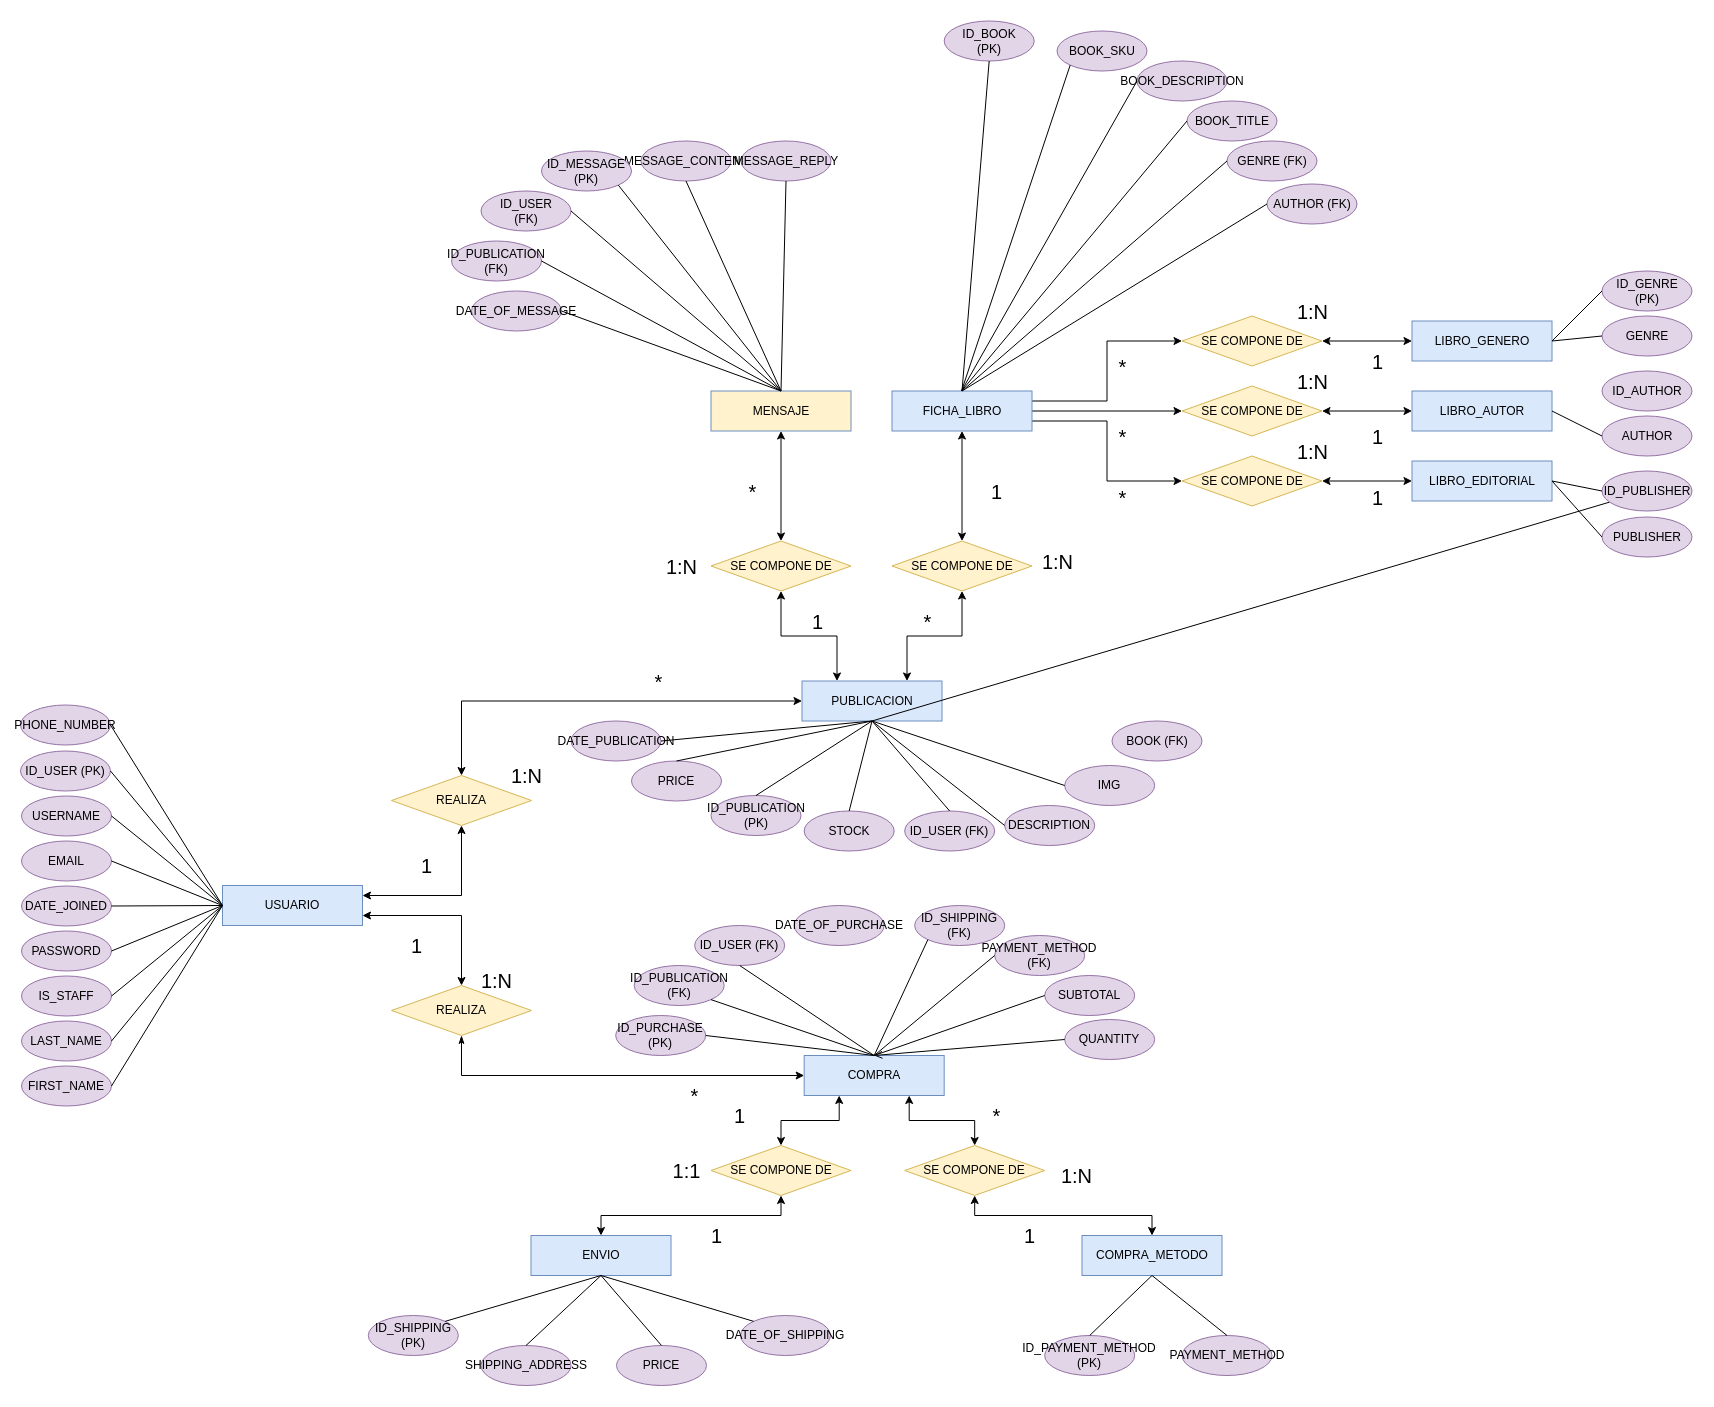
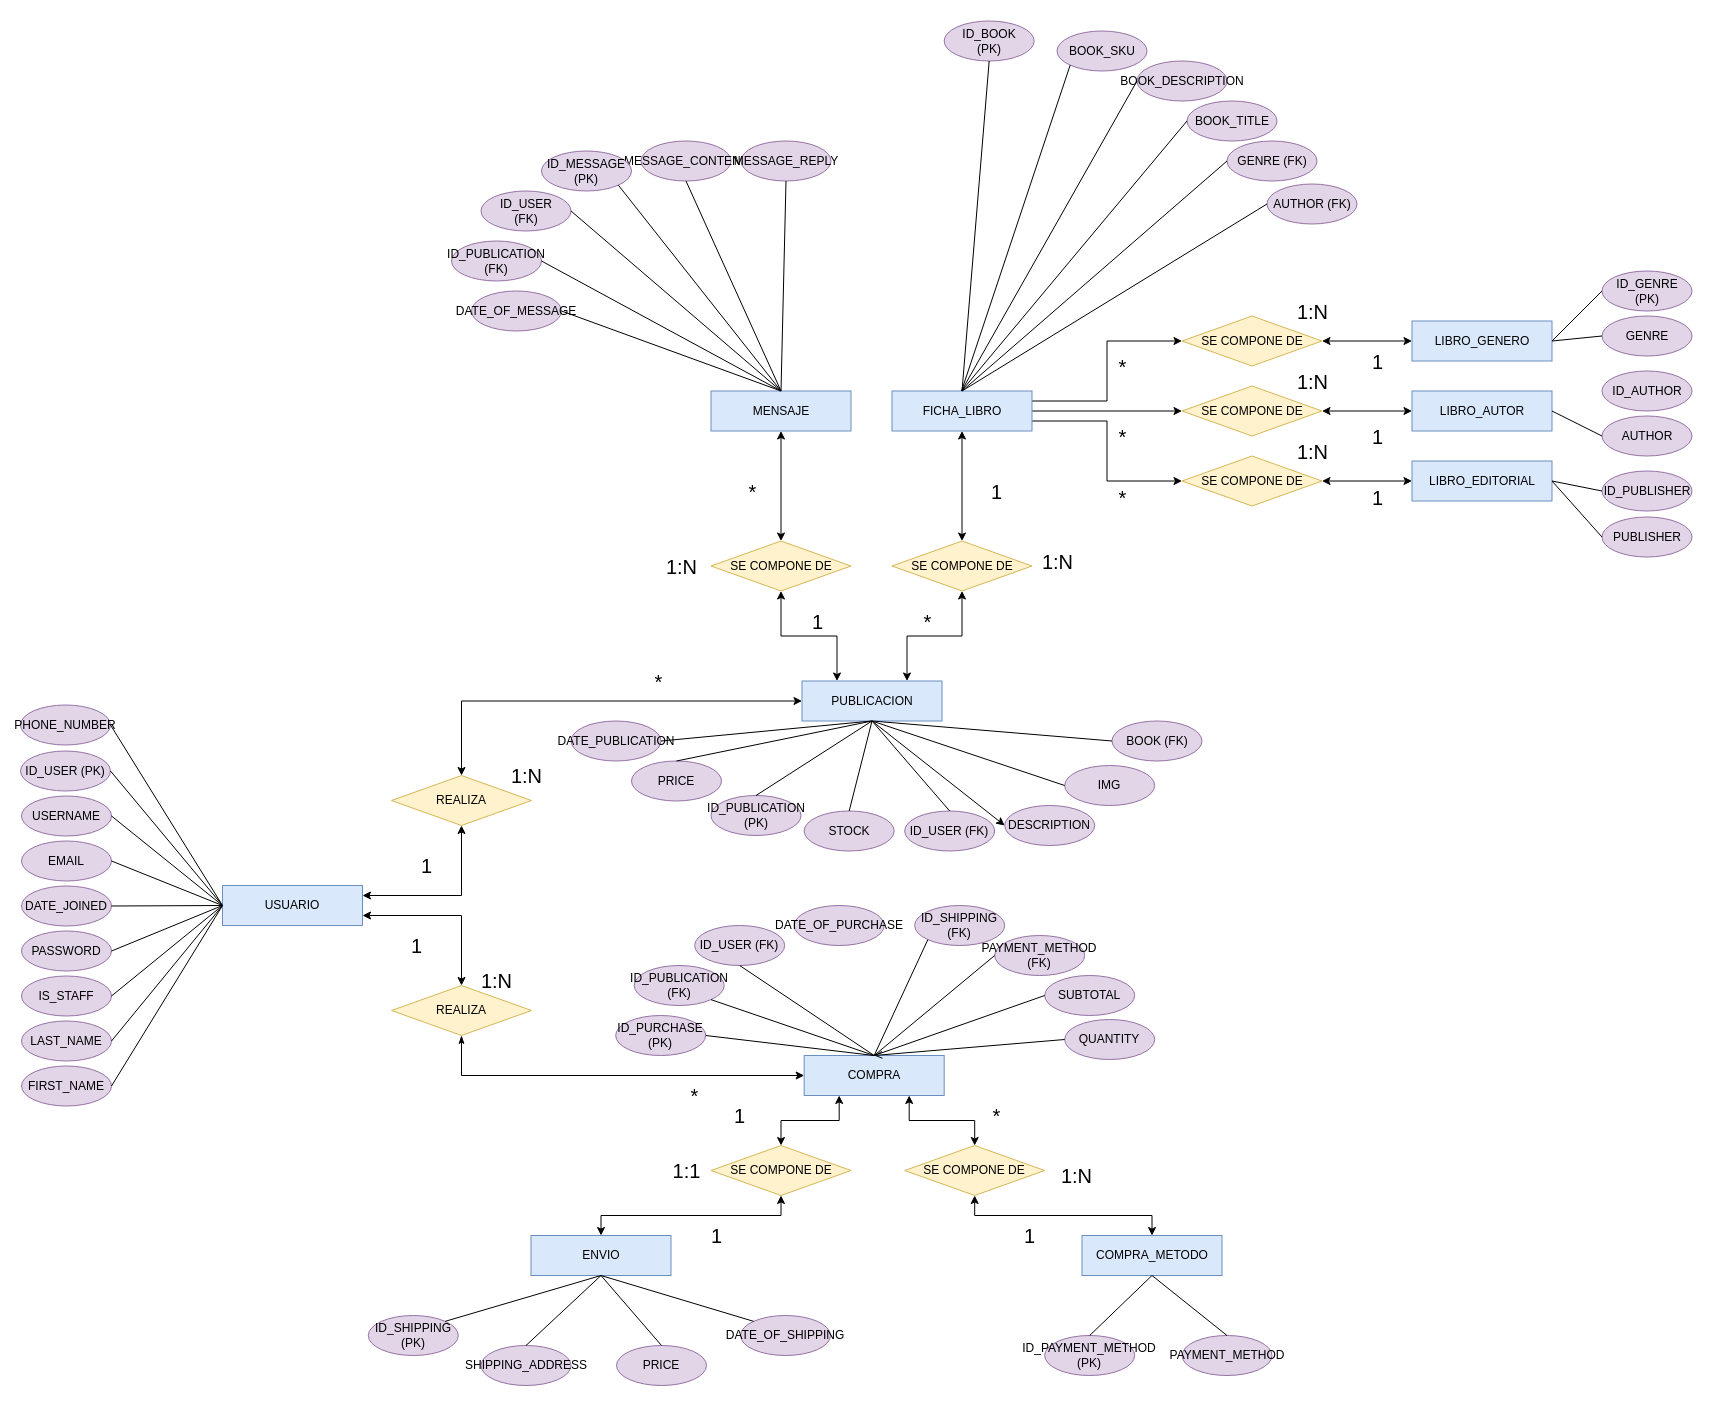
(781, 411) -> (781, 411)
(1241, 611) -> (994, 731)
(1000, 822) -> (998, 820)
